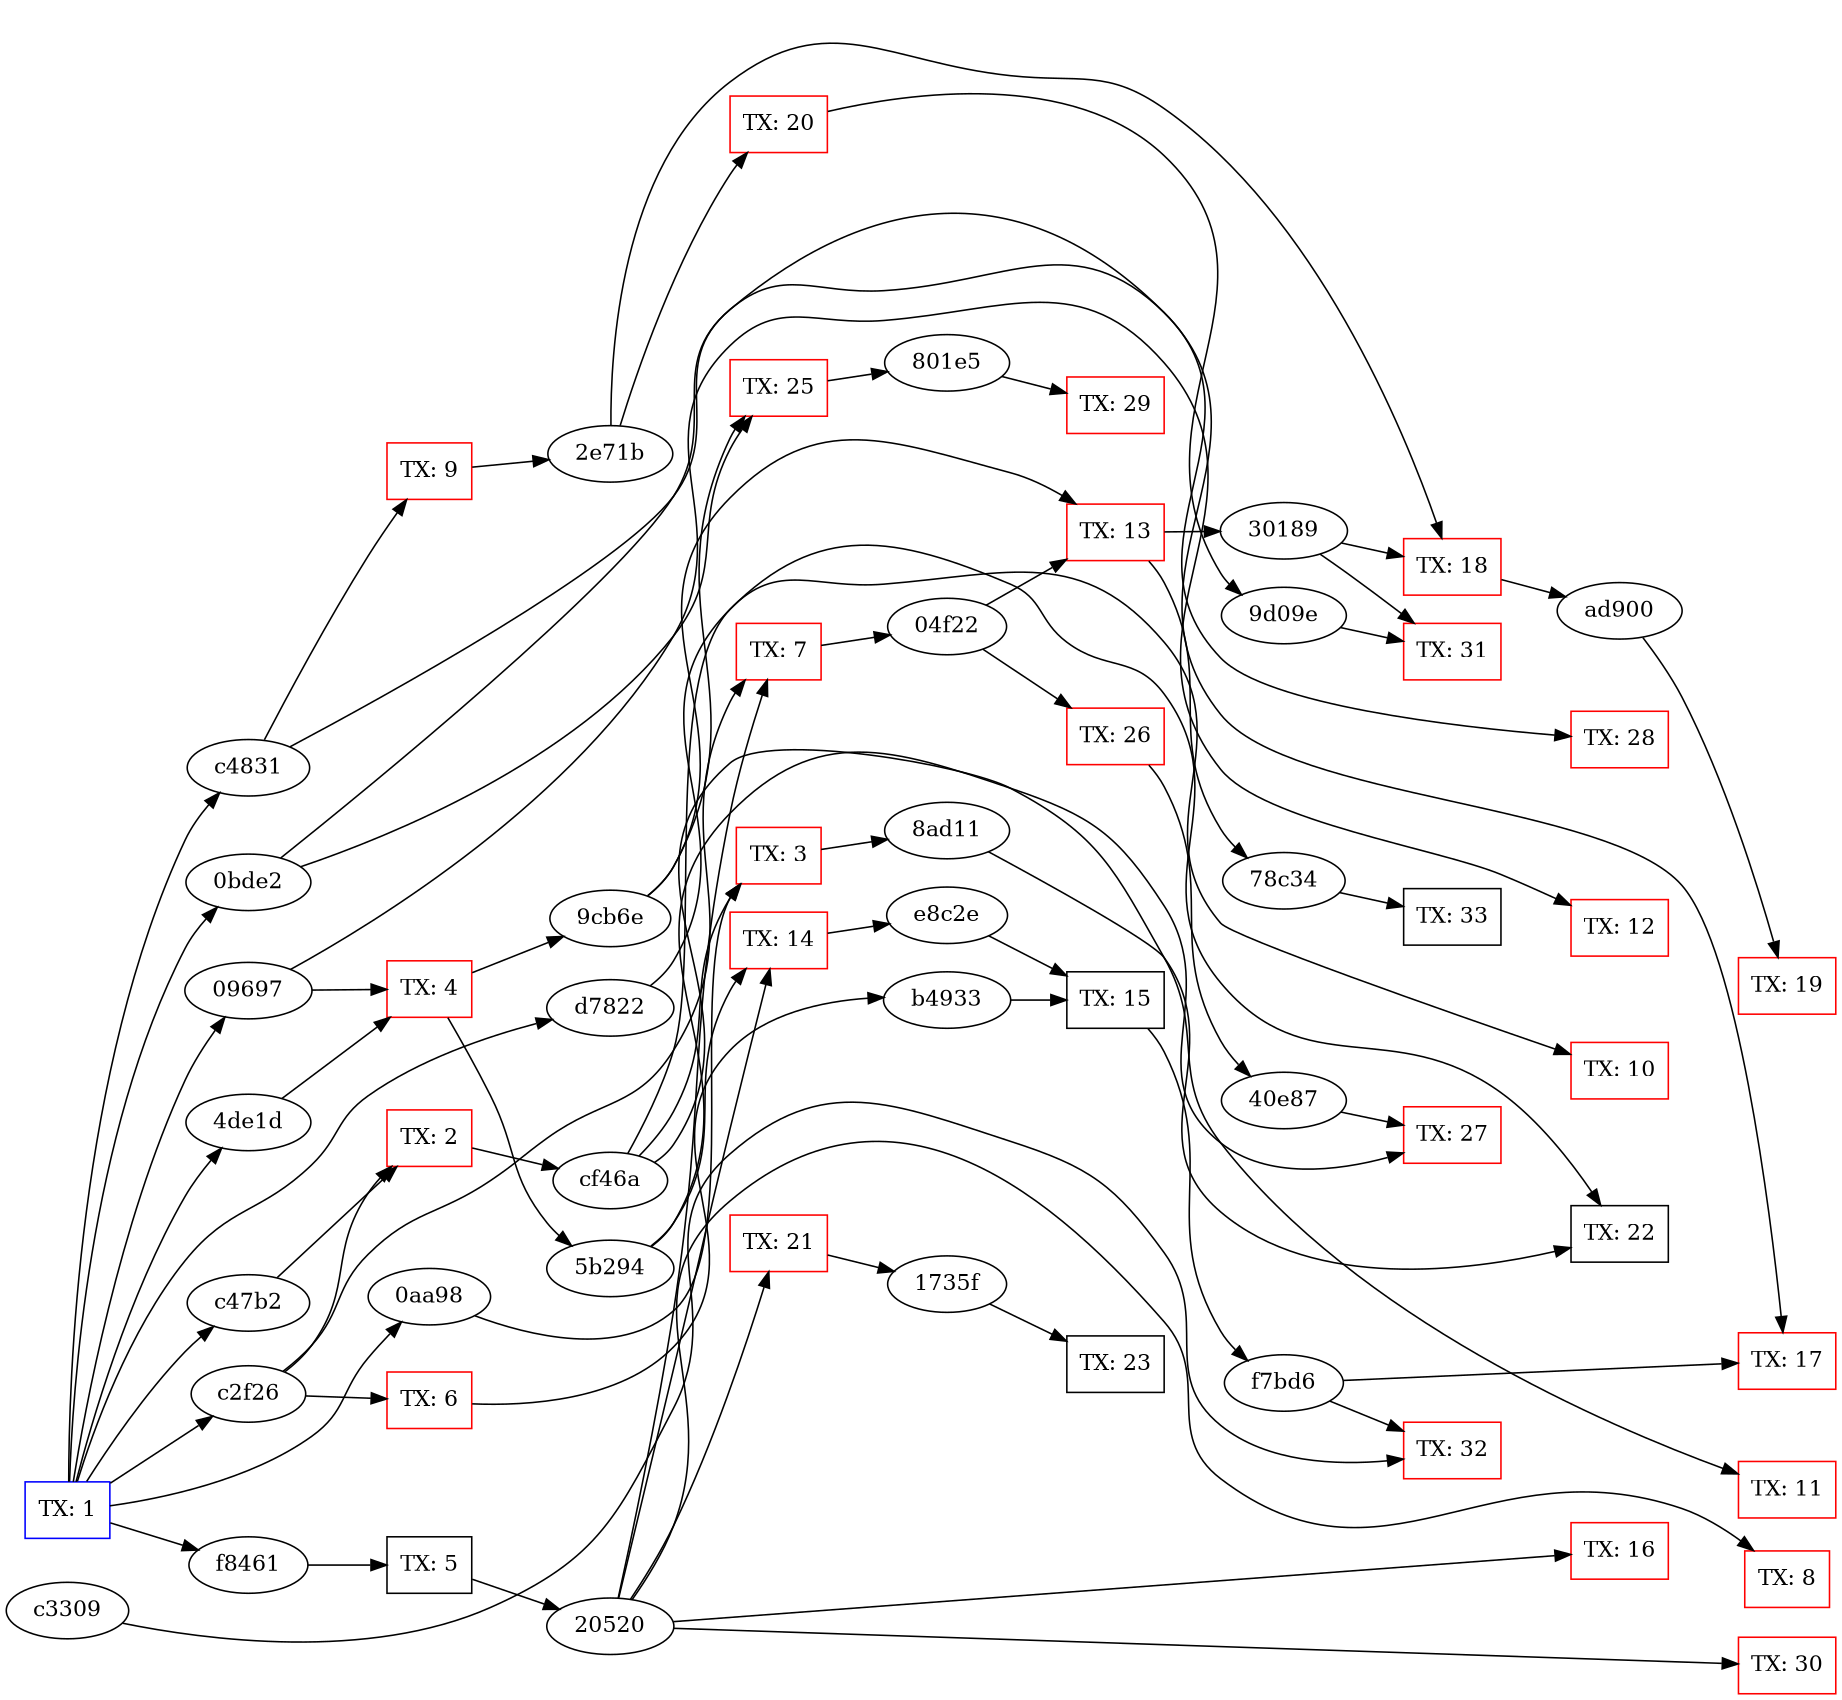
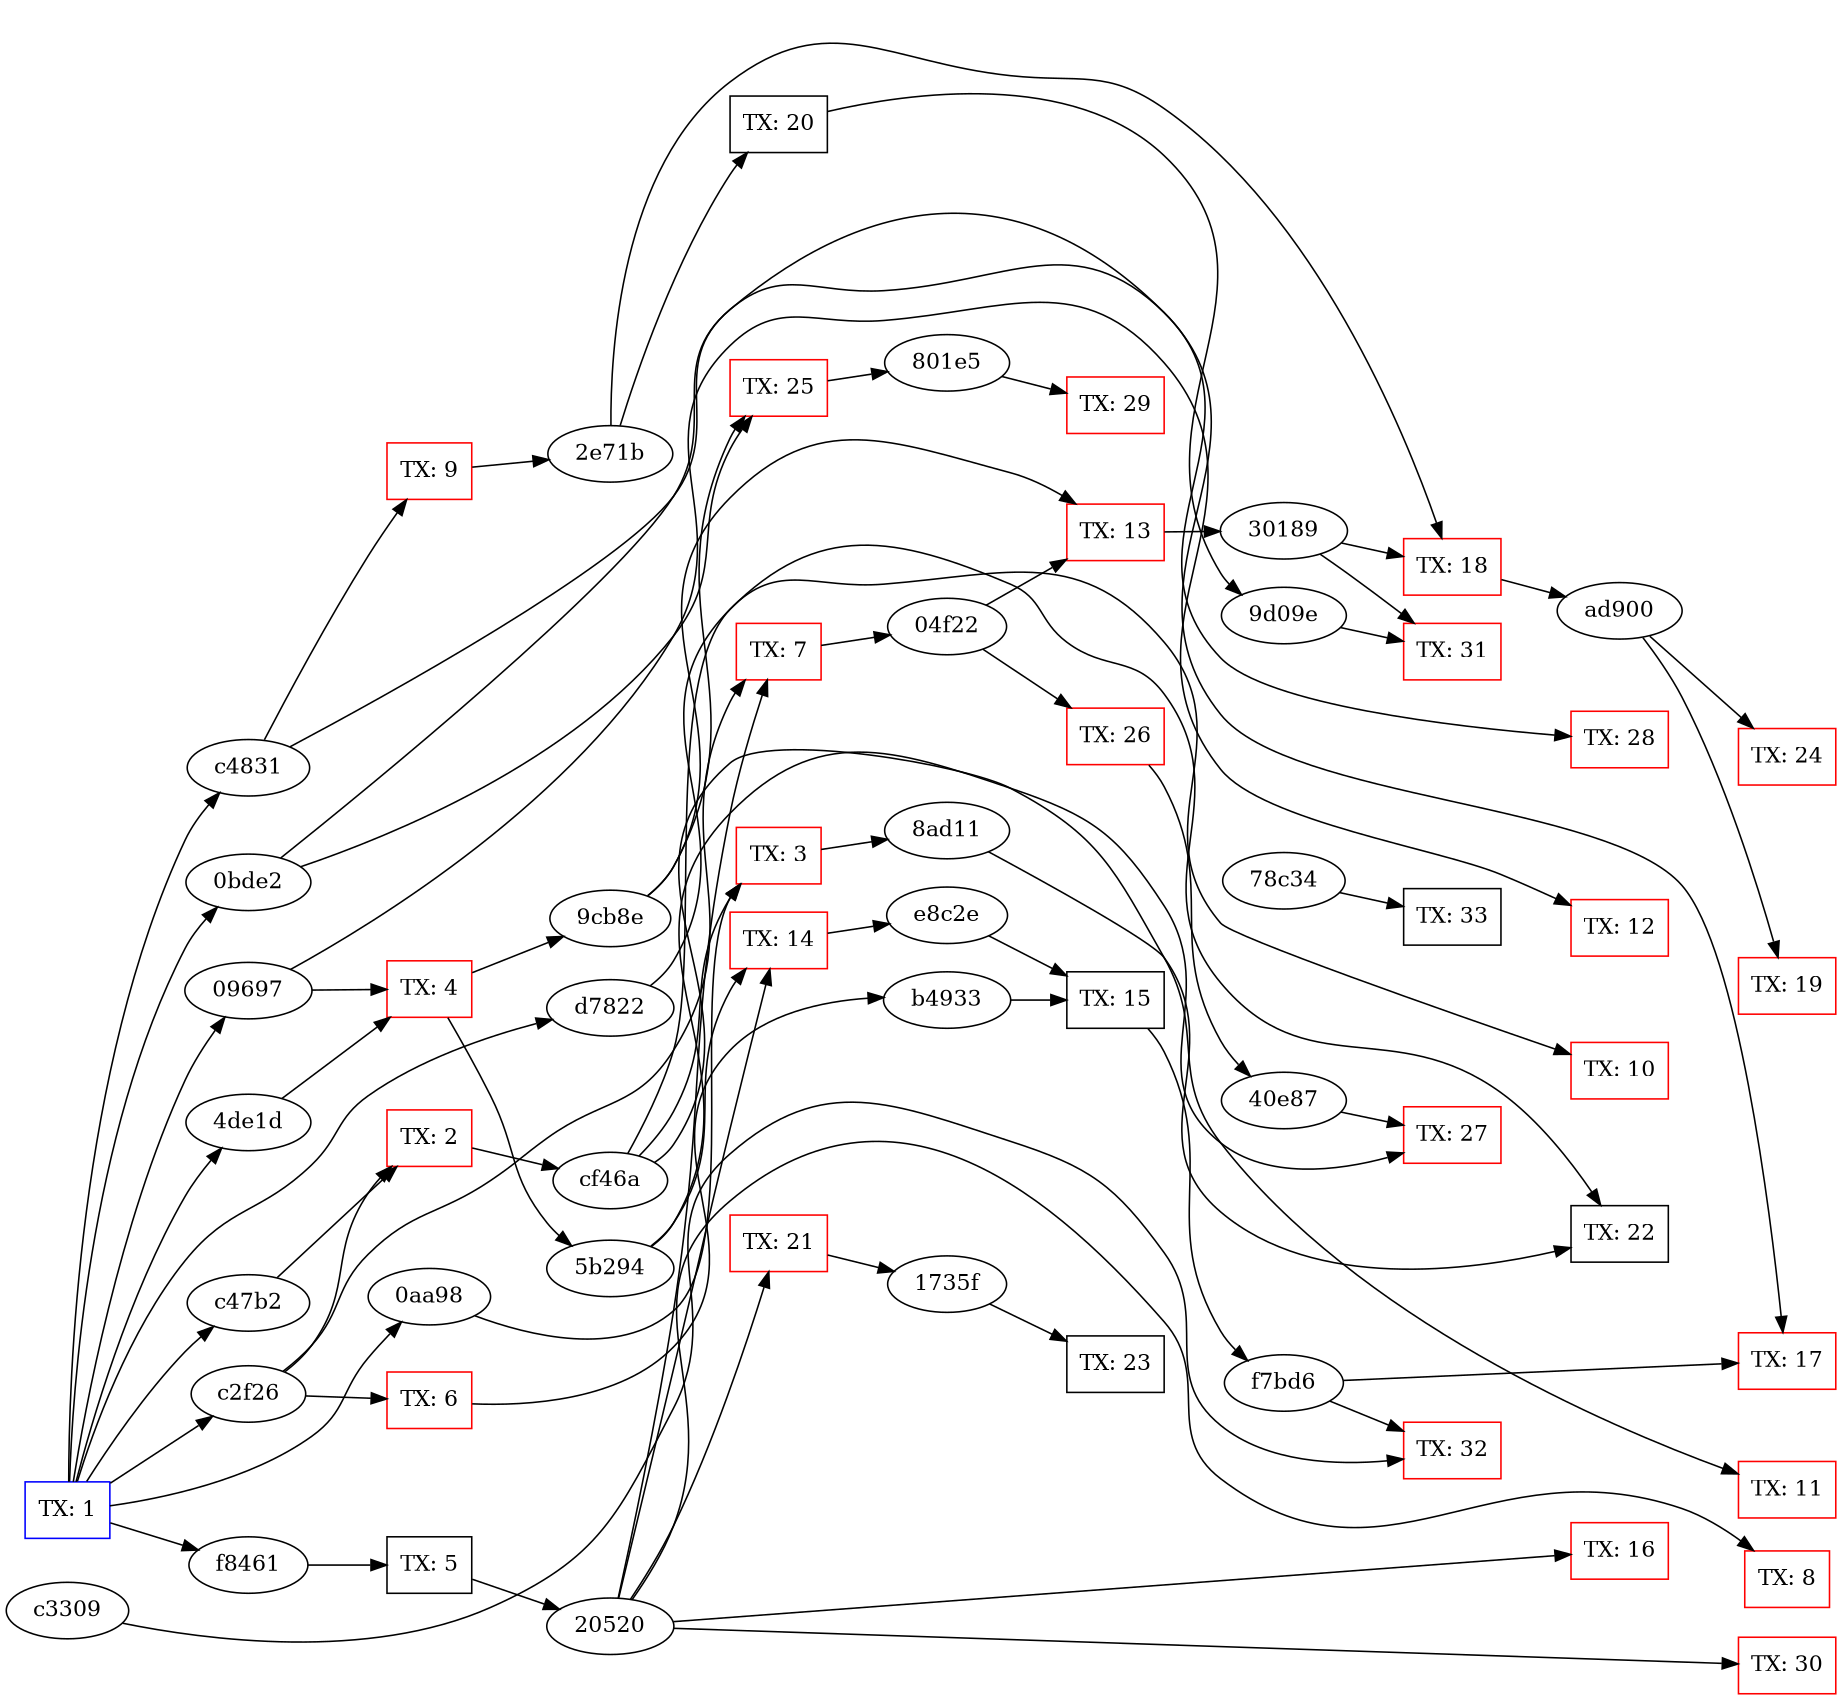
(779, 124) -> (779, 124)
(1190, 705) -> none
none -> (1787, 757)
(610, 918) -> (610, 918)
